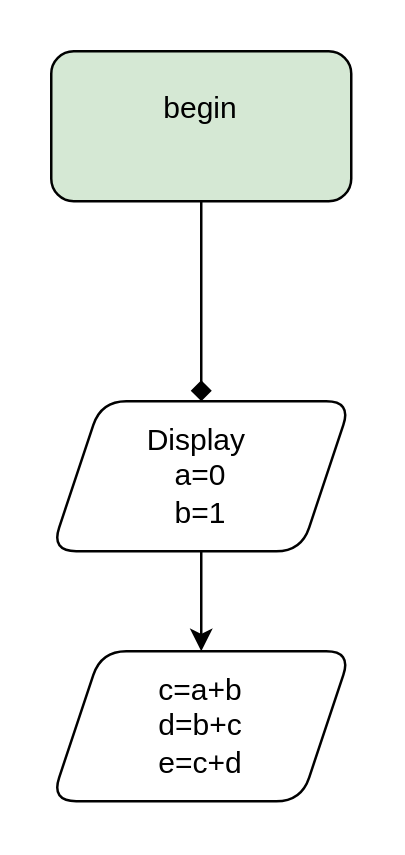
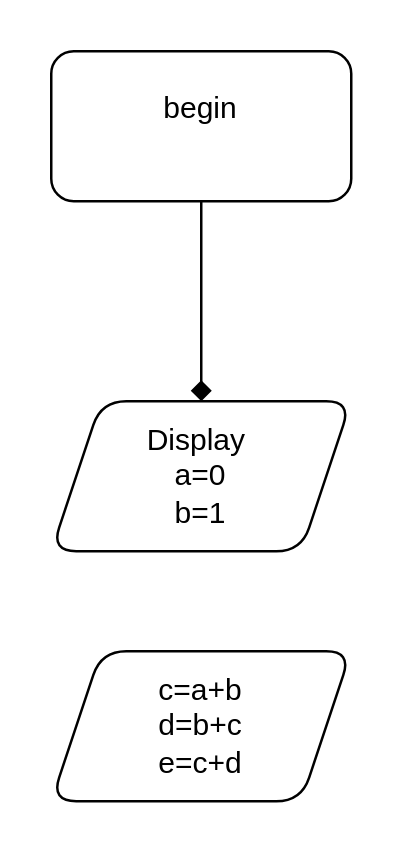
(201, 126) -> (201, 126)
(201, 593) -> none
